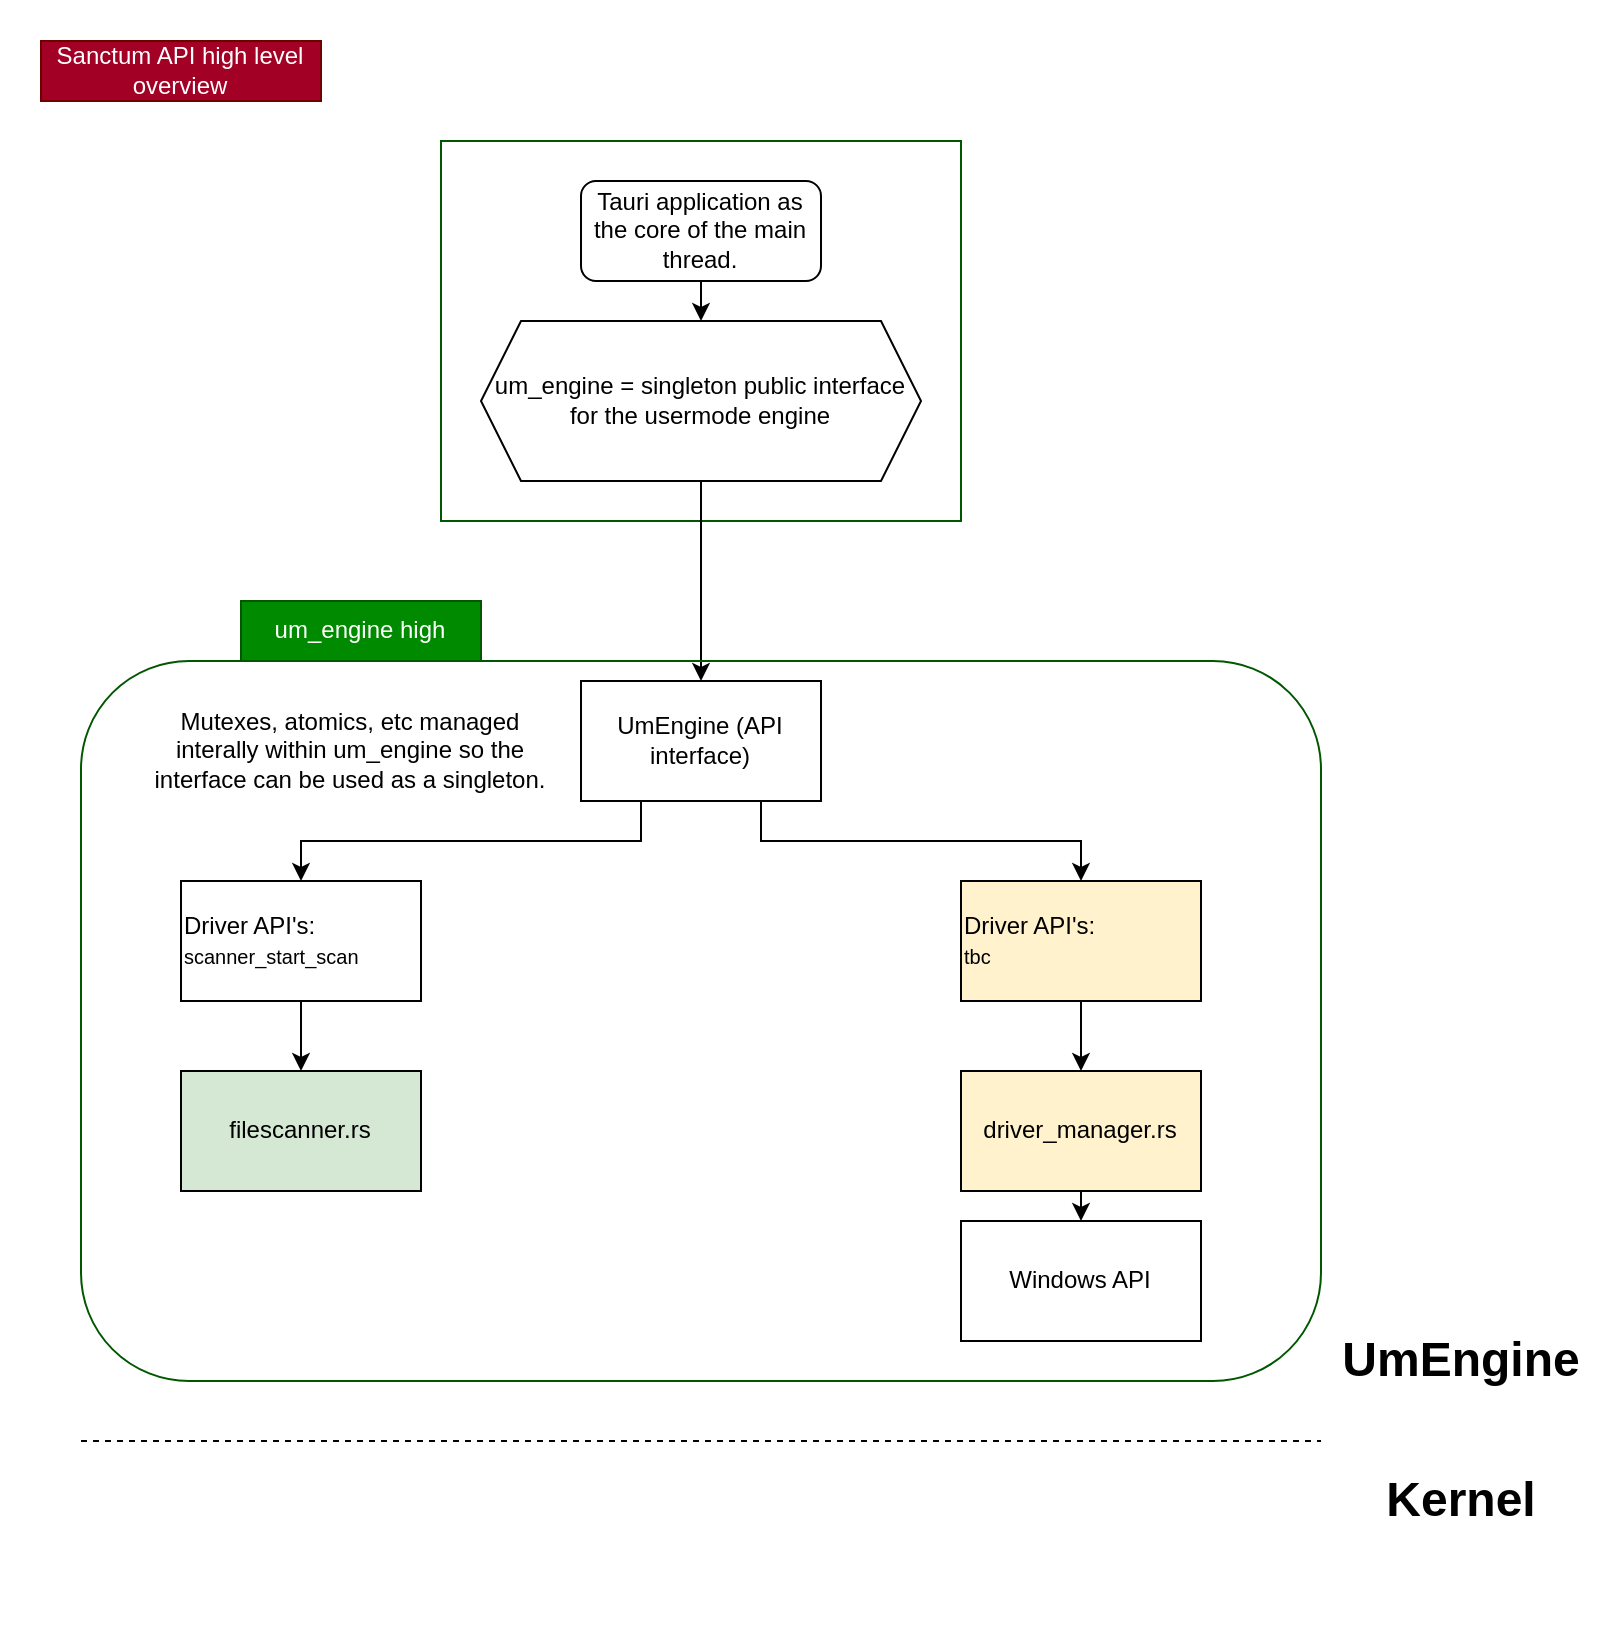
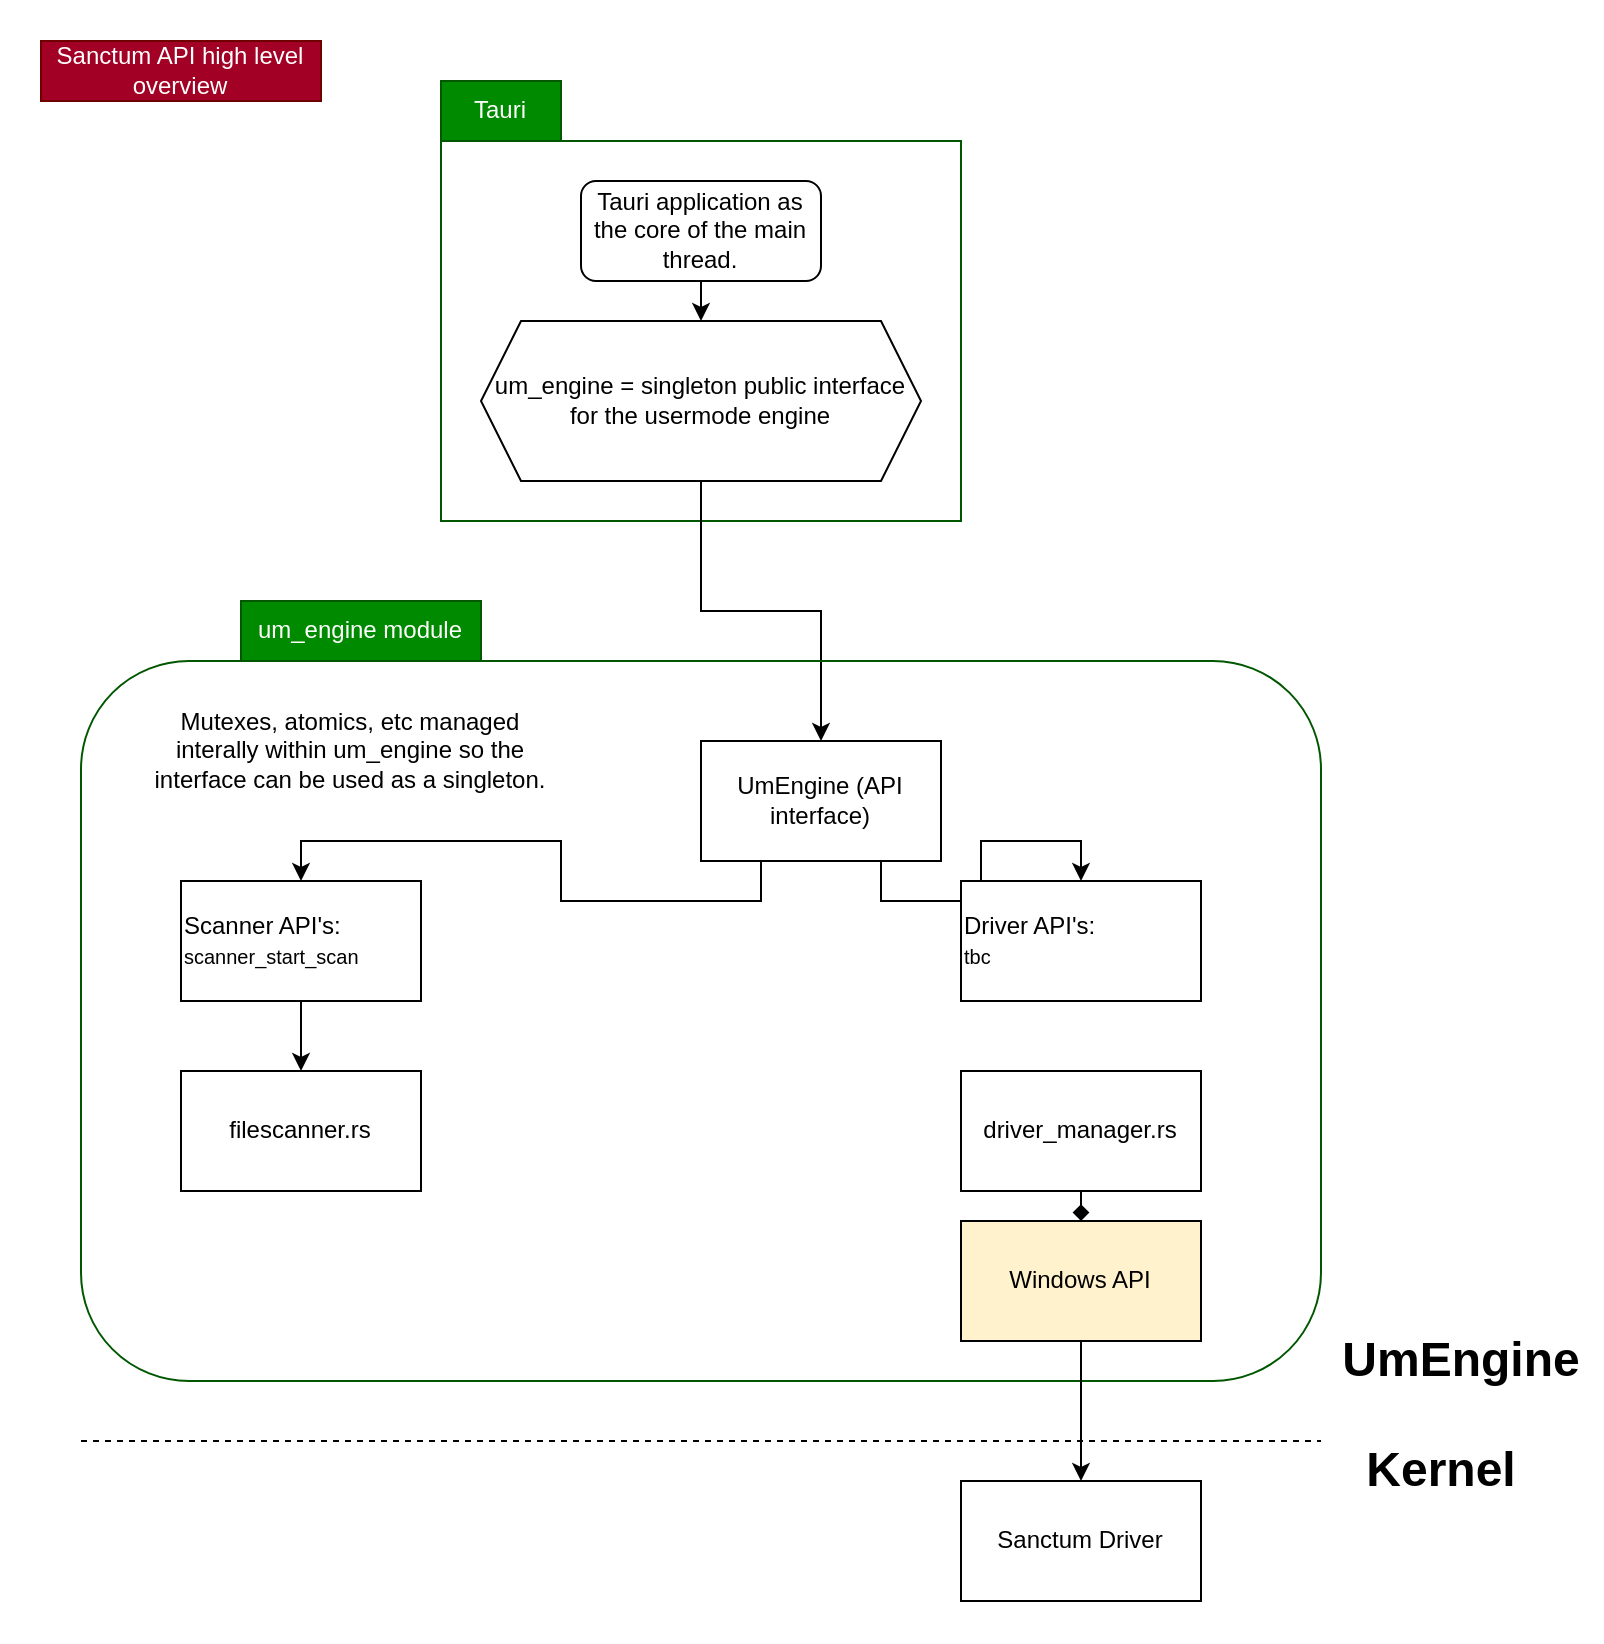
none -> (501, 111)
(361, 631) -> (361, 631)
(701, 741) -> (821, 801)
(303, 941) -> (303, 941)
(1081, 941) -> (1081, 941)
(1081, 1029) -> none
(301, 1131) -> (301, 1131)
(1081, 1131) -> (1081, 1131)
(1081, 1206) -> (1081, 1205)
(1081, 1281) -> (1081, 1281)
none -> (1081, 1404)
(1461, 1501) -> (1441, 1471)
none -> (1081, 1541)
